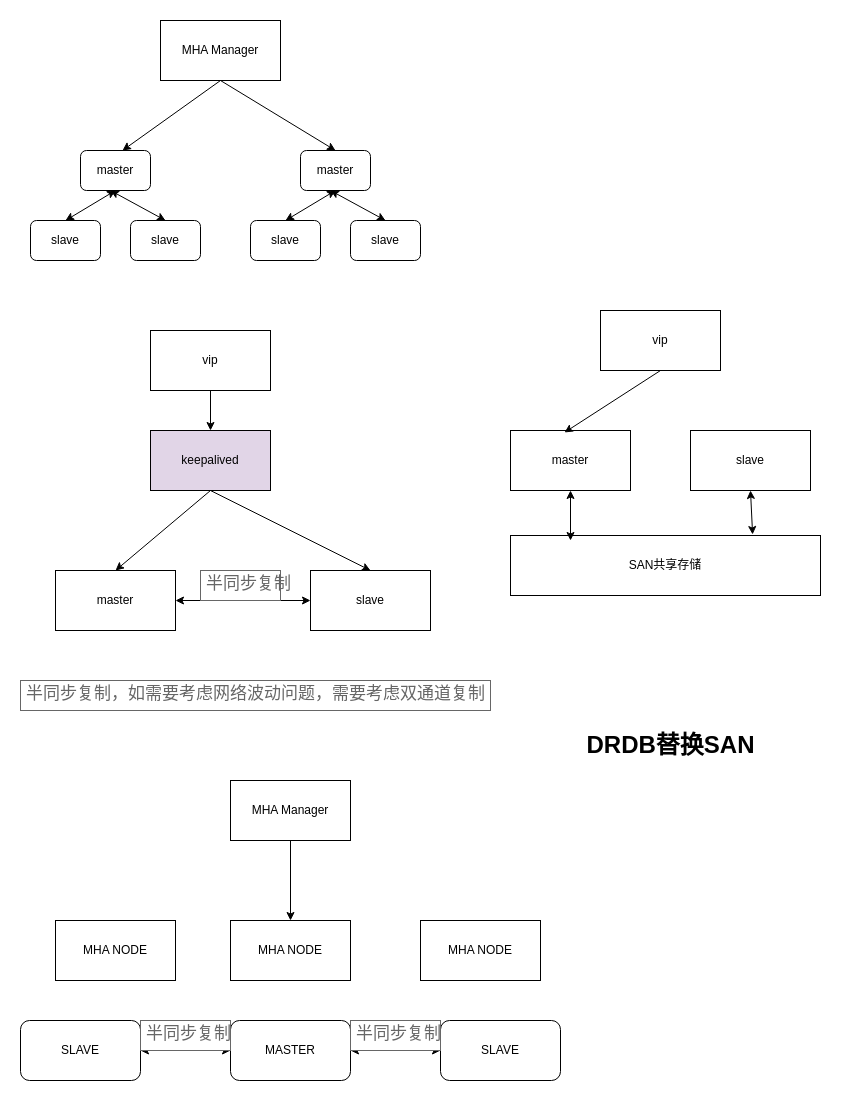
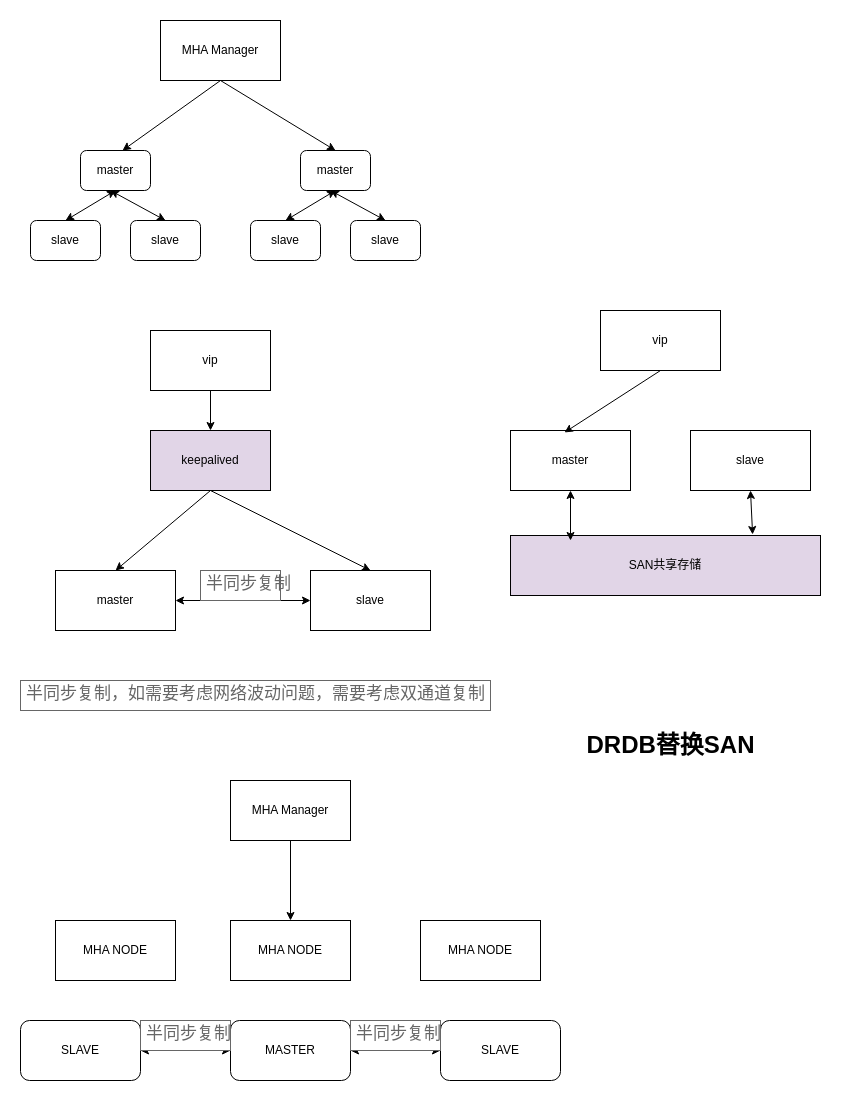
(666, 566) -> (666, 566)
